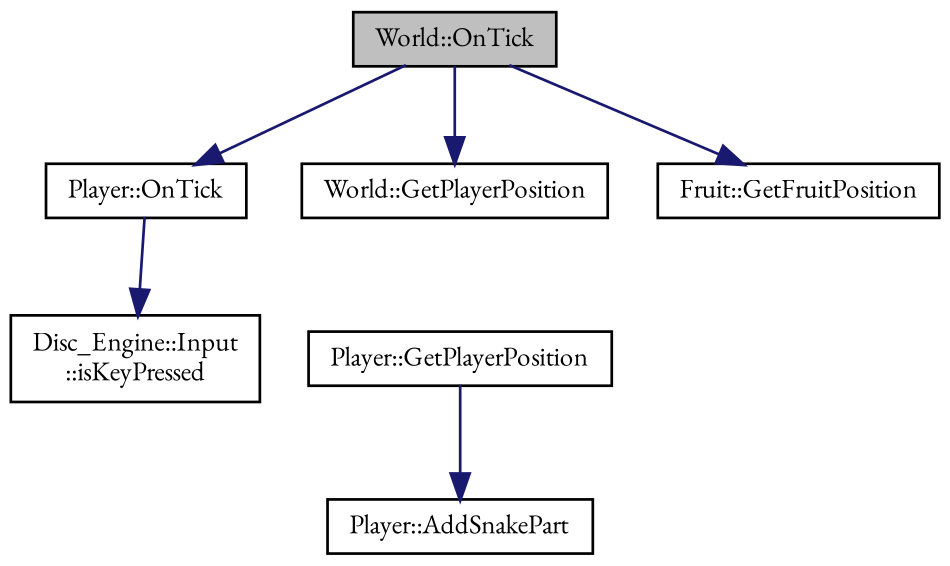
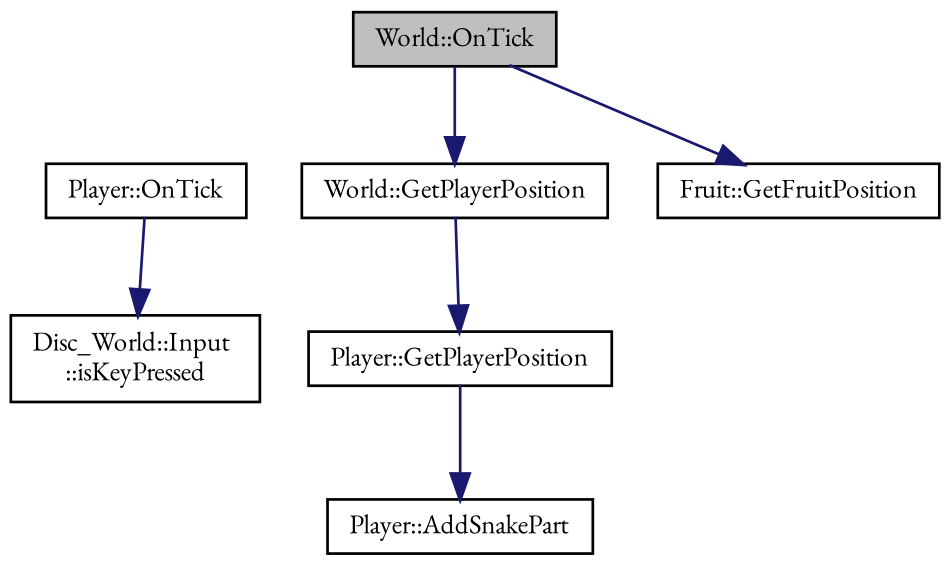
(313, 109) -> none
none -> (457, 261)
(135, 359) -> (135, 359)
